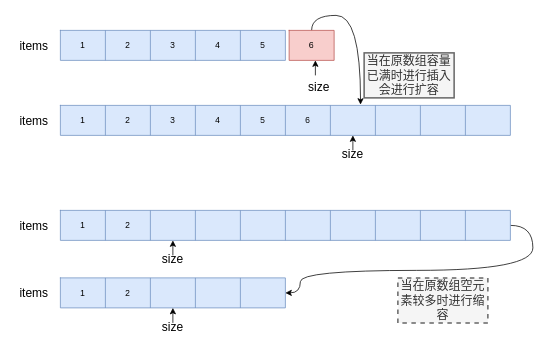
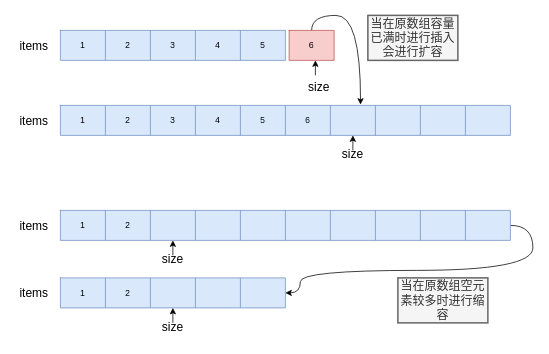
(409, 75) -> (413, 38)
(443, 300) -> (443, 300)
